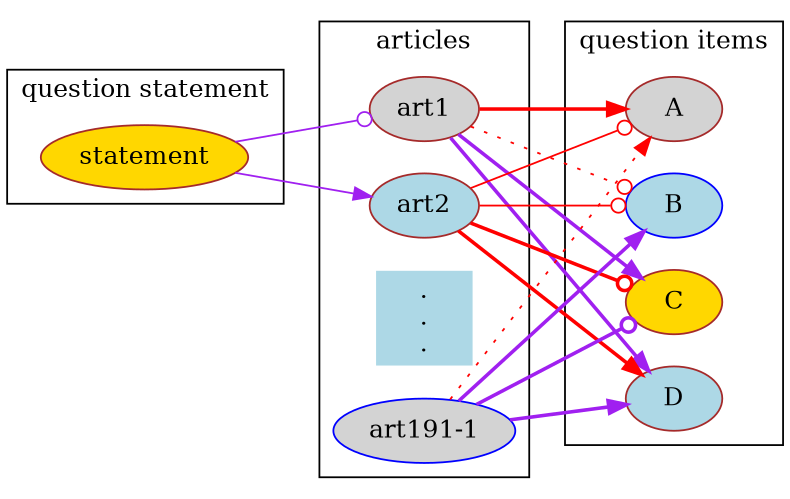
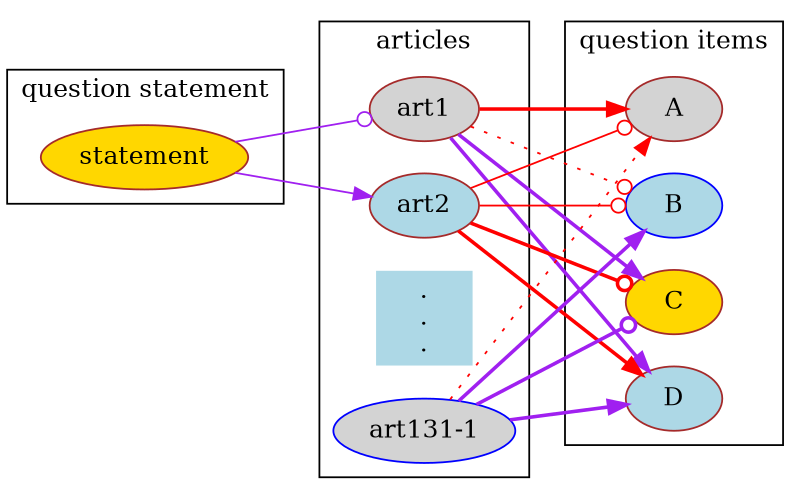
(424, 431) -> (424, 431)
